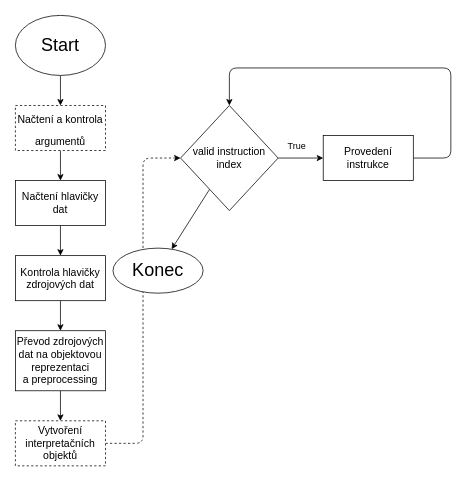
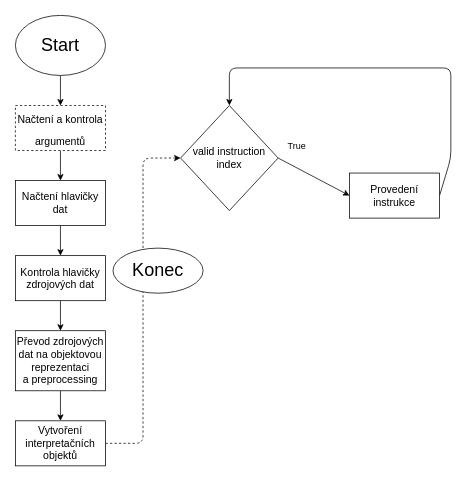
(368, 158) -> (394, 195)
(192, 217) -> none
(60, 443) -> (60, 443)
